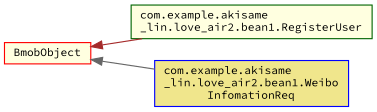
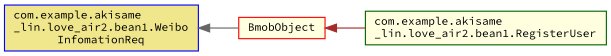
(129, 65) -> (224, 28)
